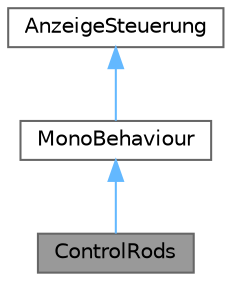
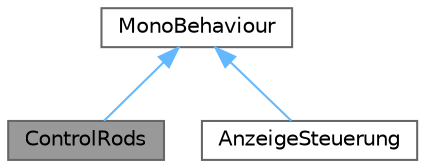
(116, 95) -> (261, 91)
